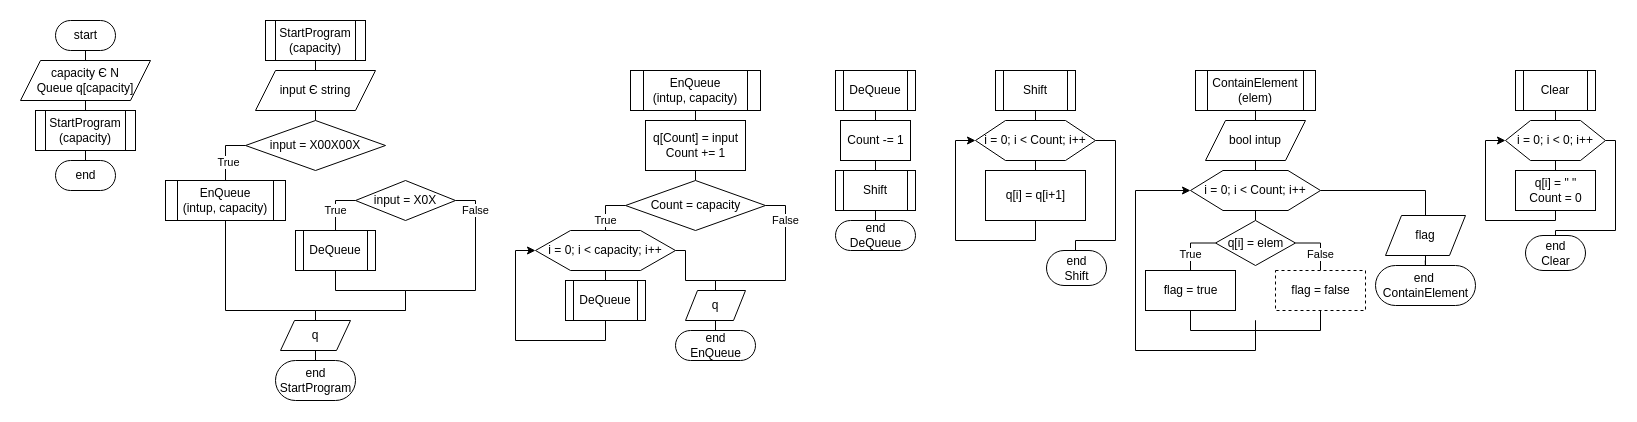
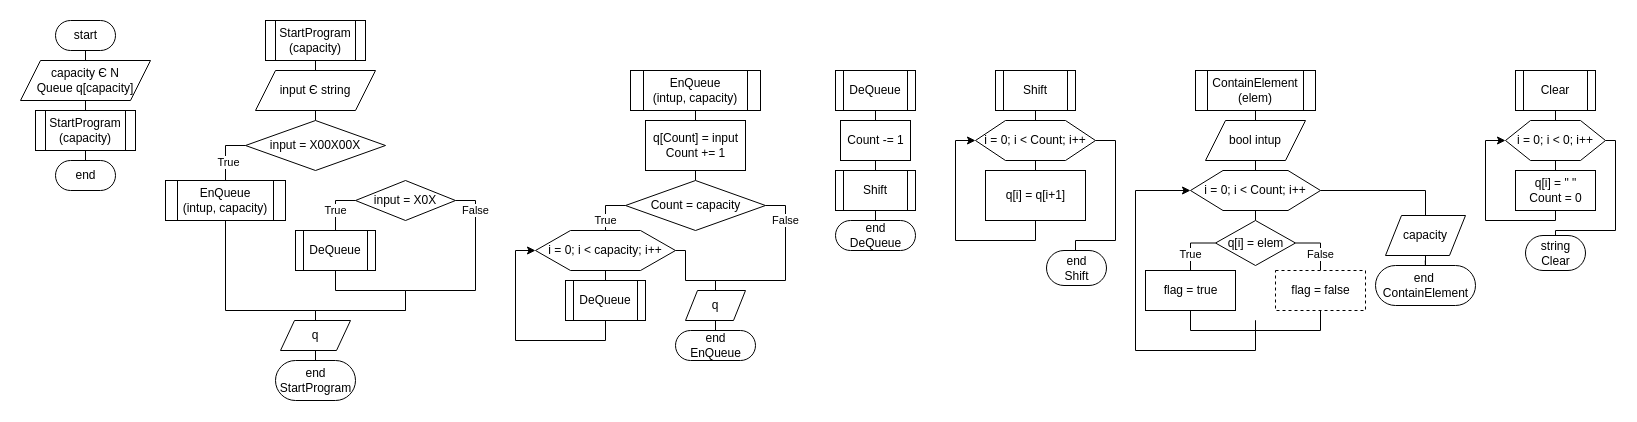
(1426, 236) -> (1426, 236)
(1556, 254) -> (1556, 254)
